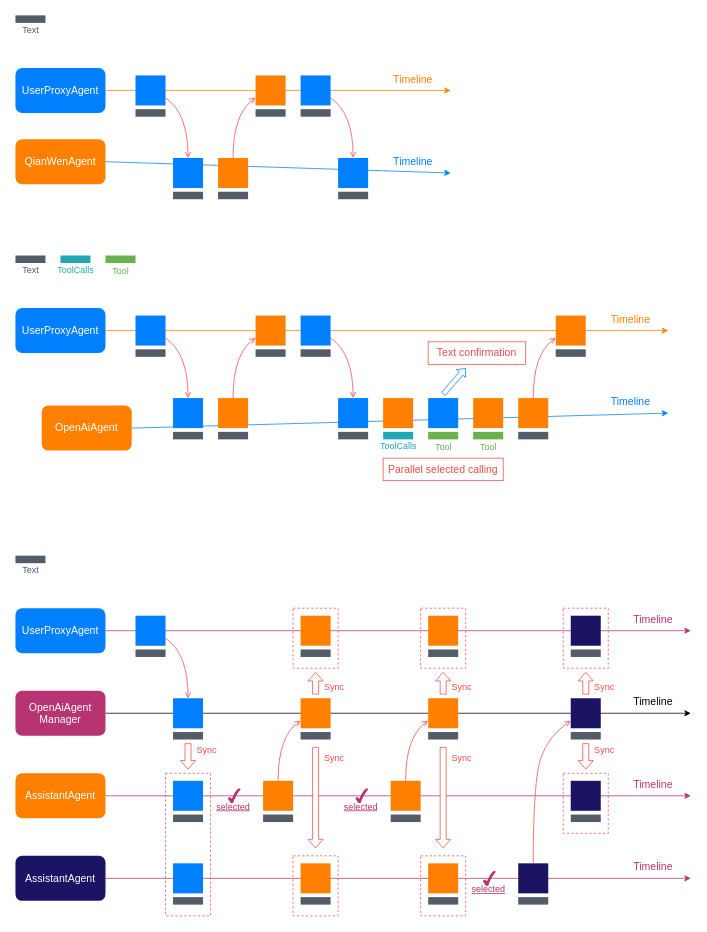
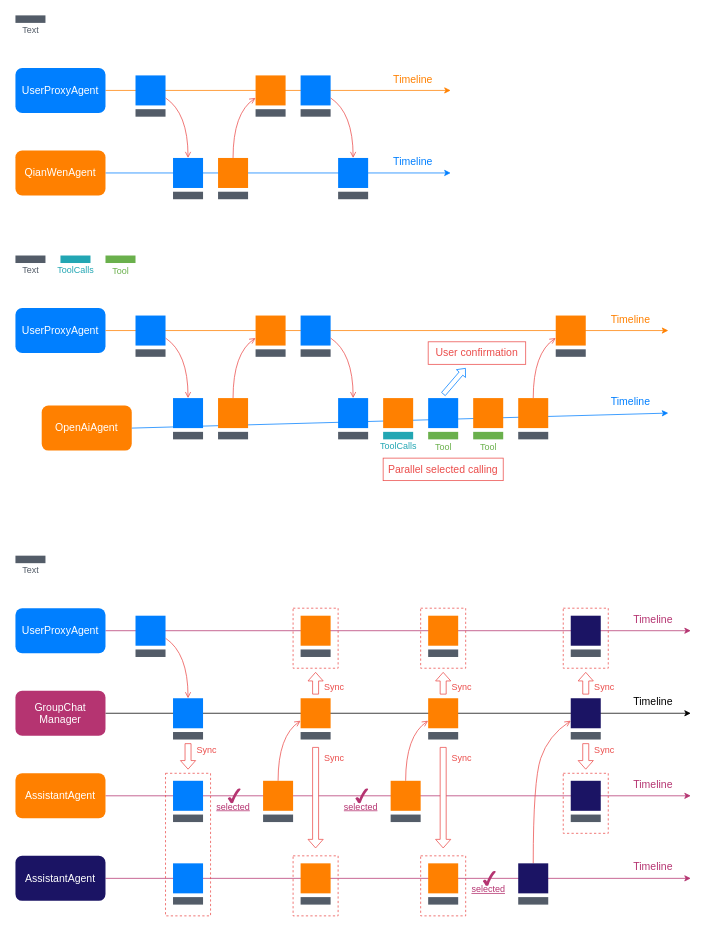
(60, 162) -> (60, 173)
(477, 353) -> (477, 353)
(60, 713) -> (60, 713)
